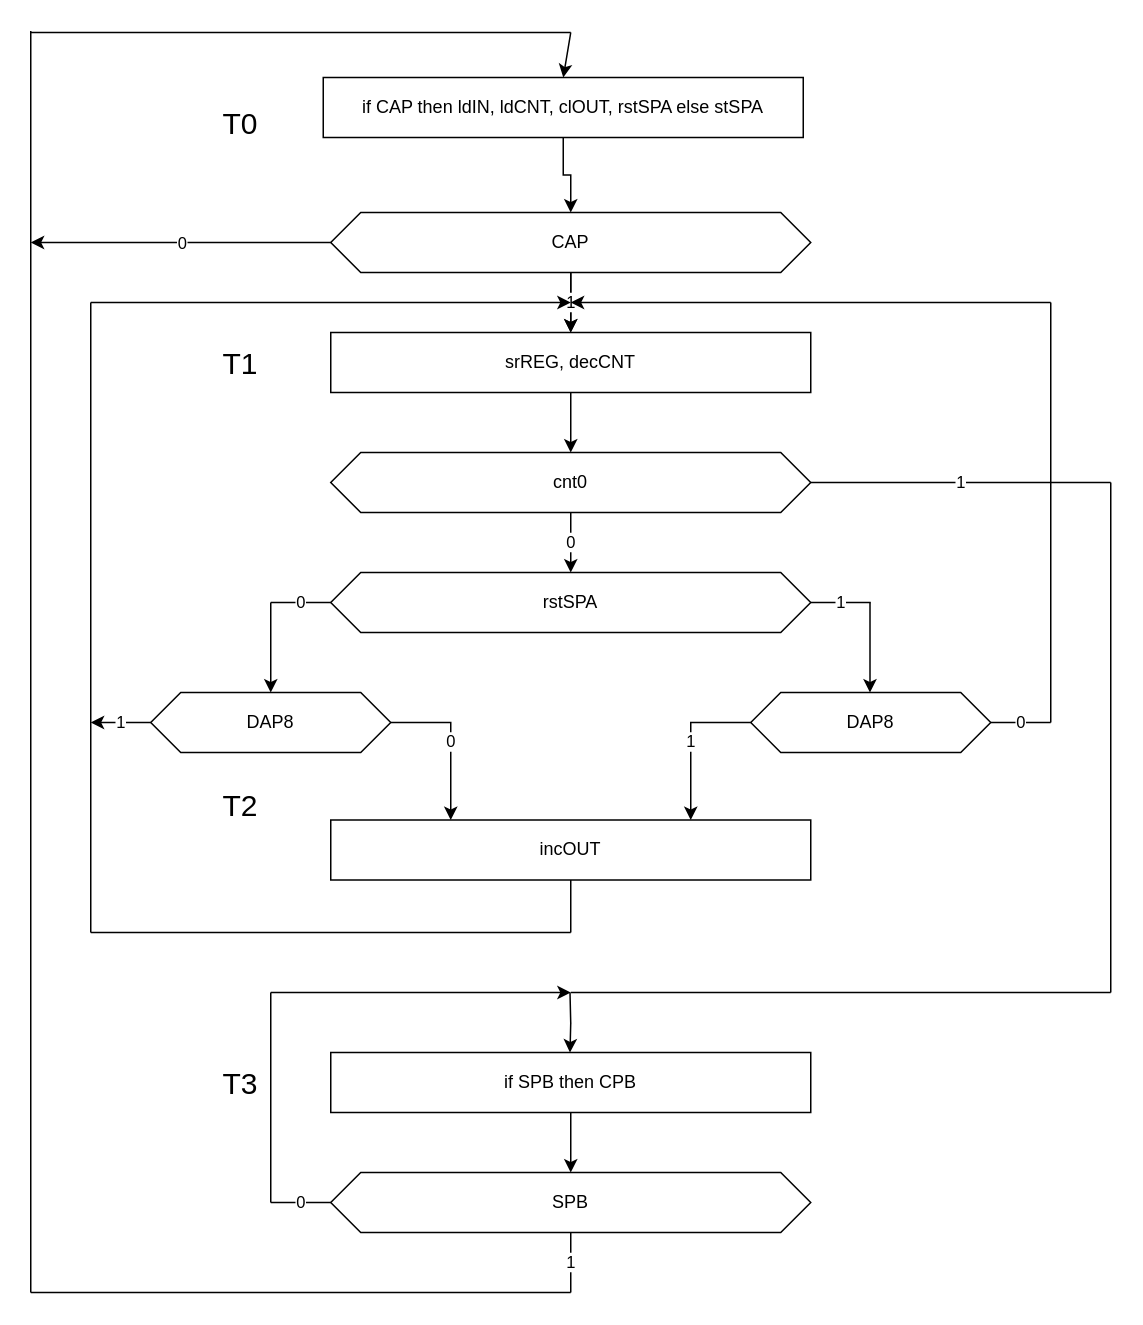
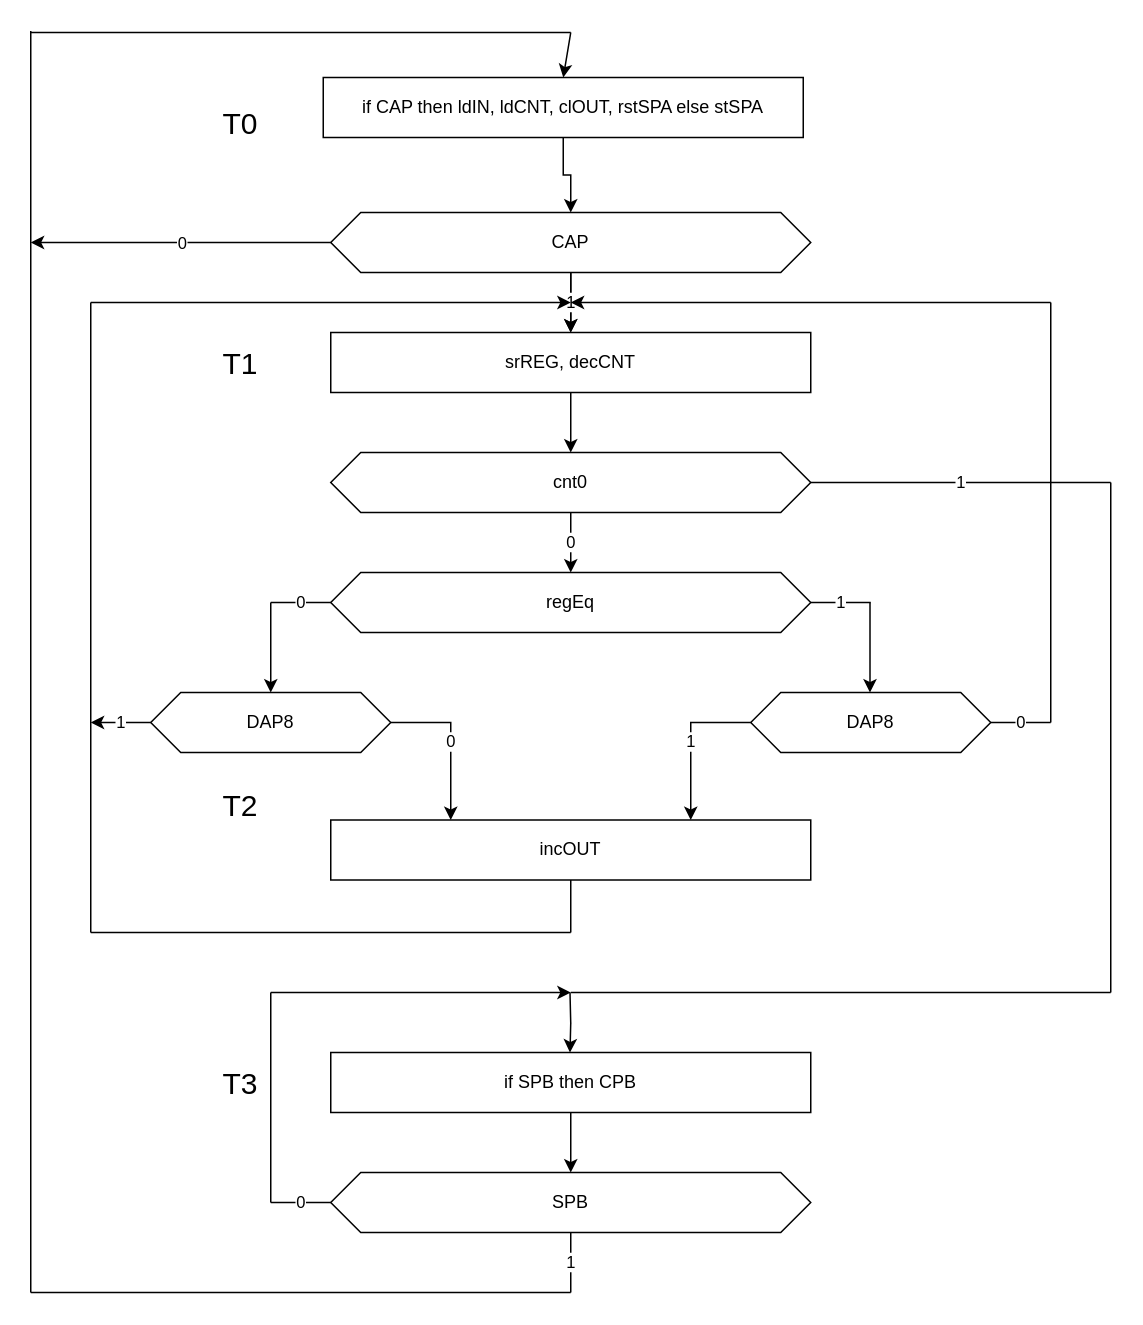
(571, 602) -> (571, 602)
